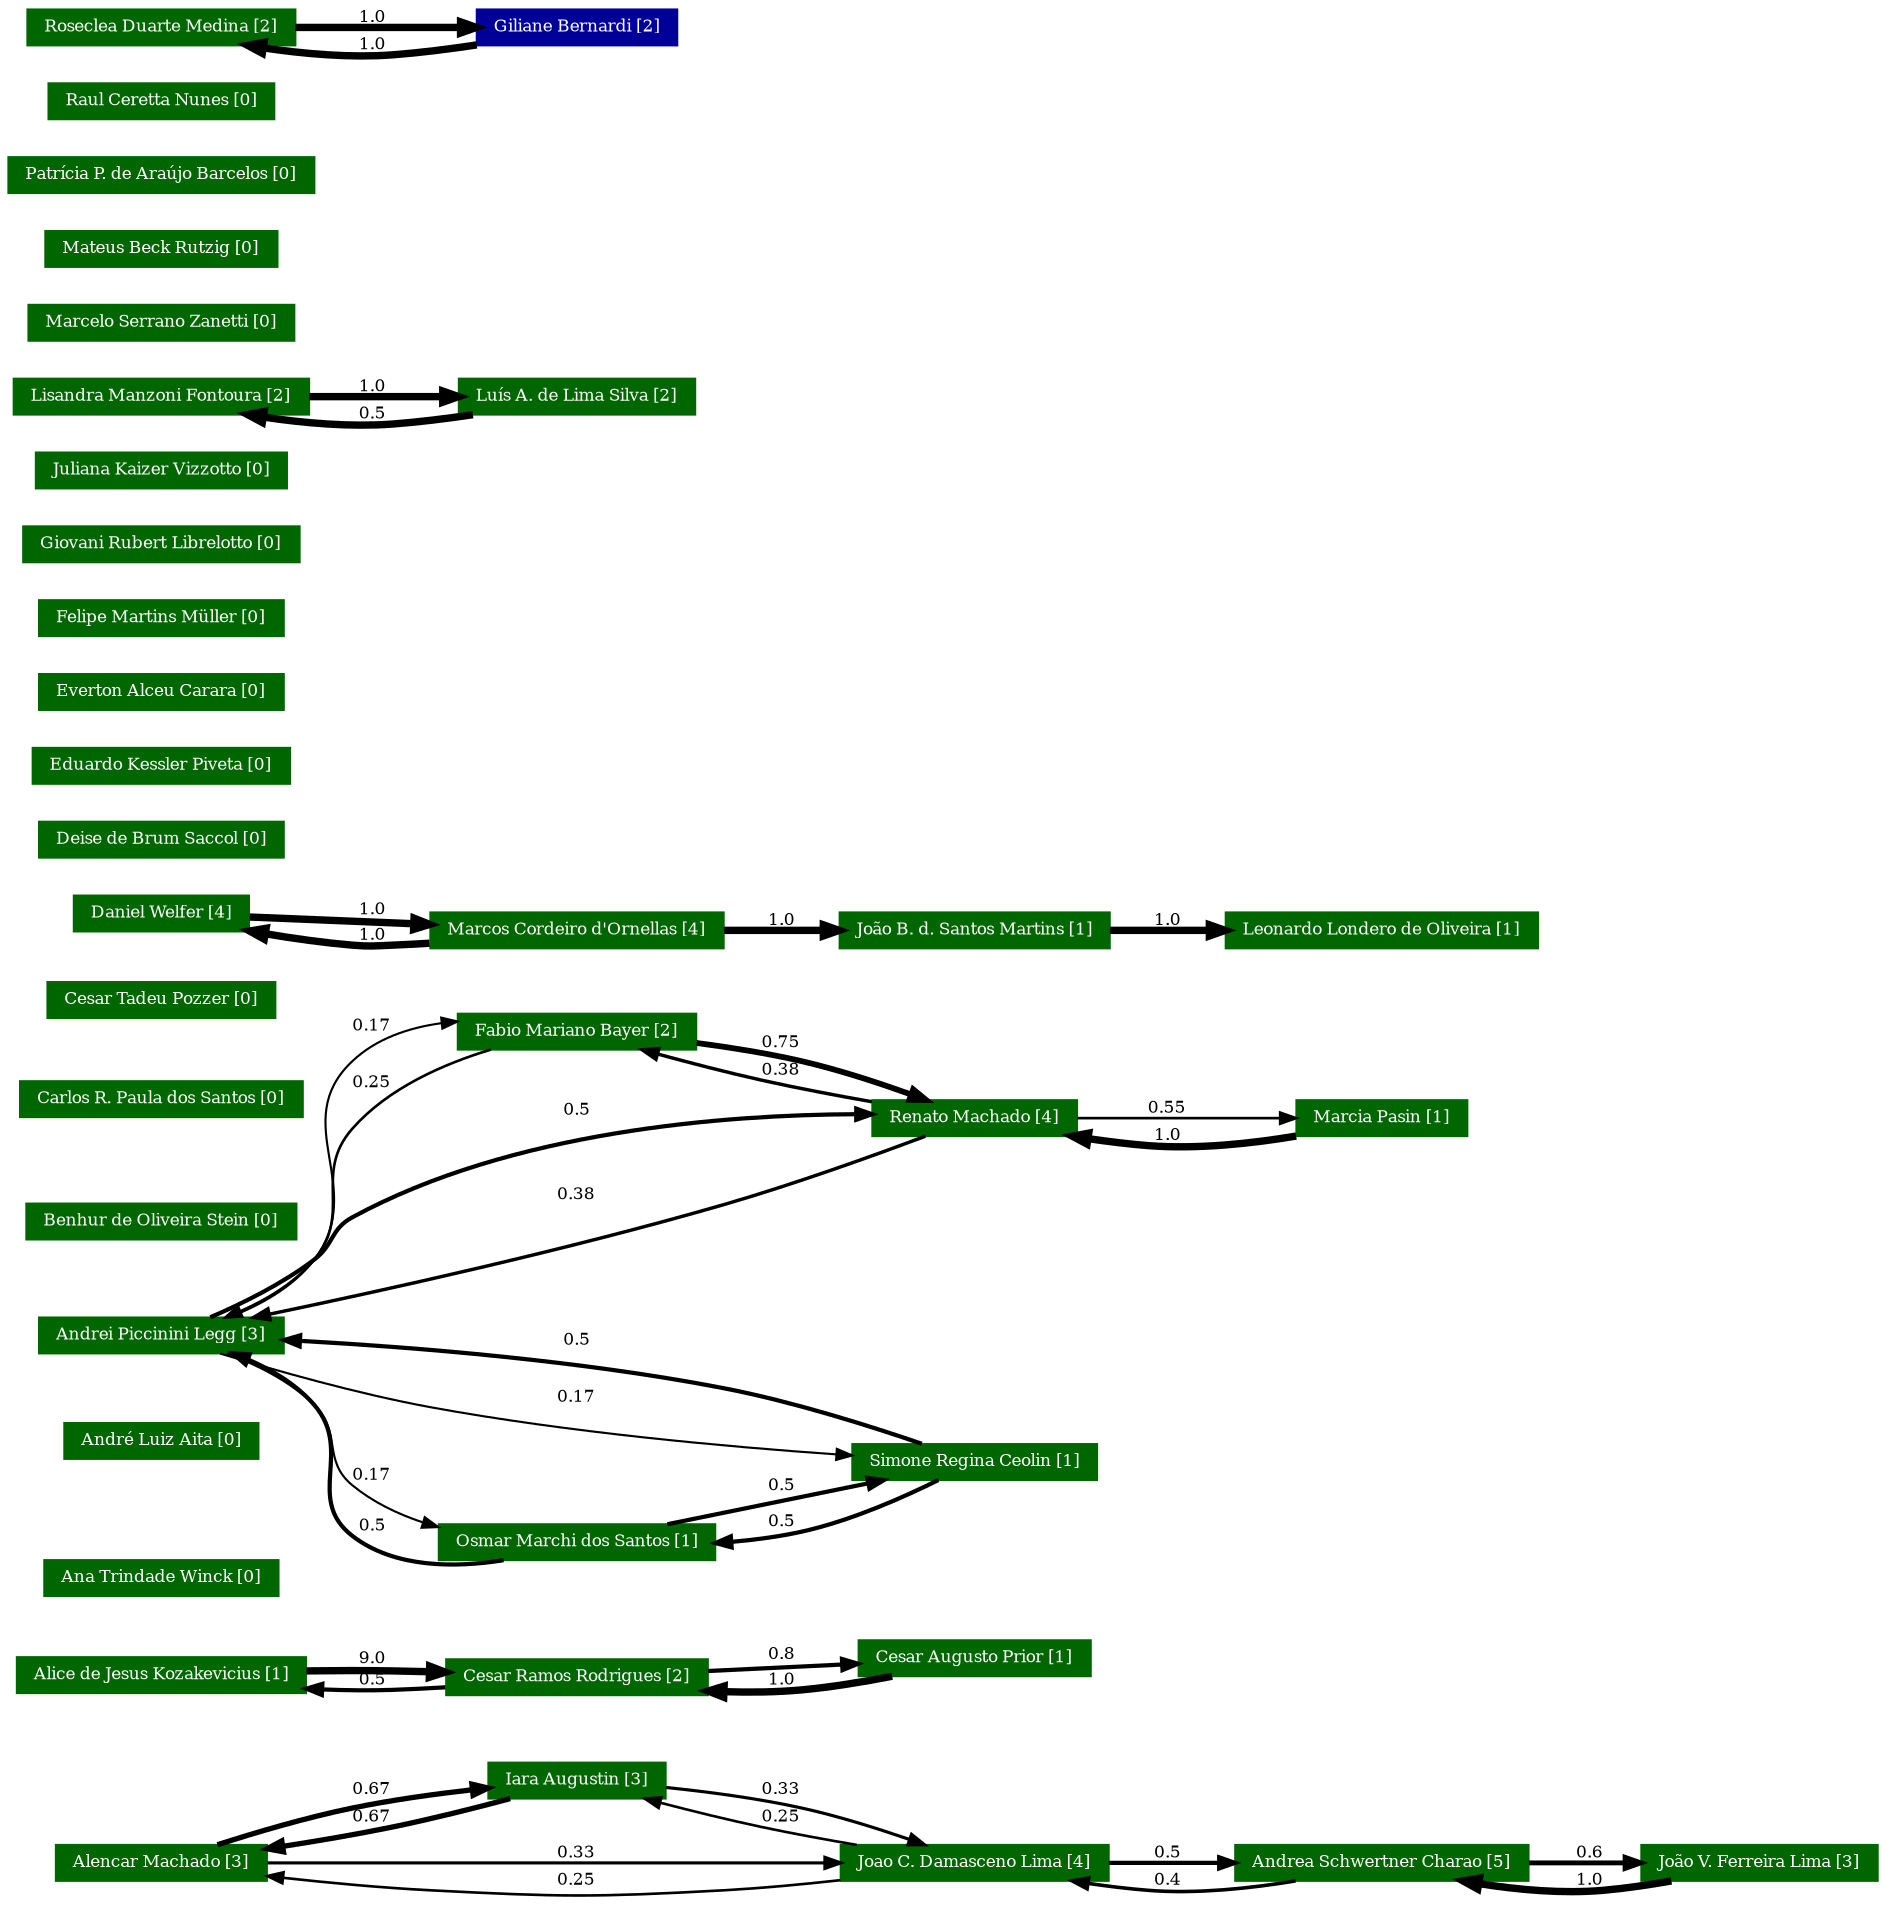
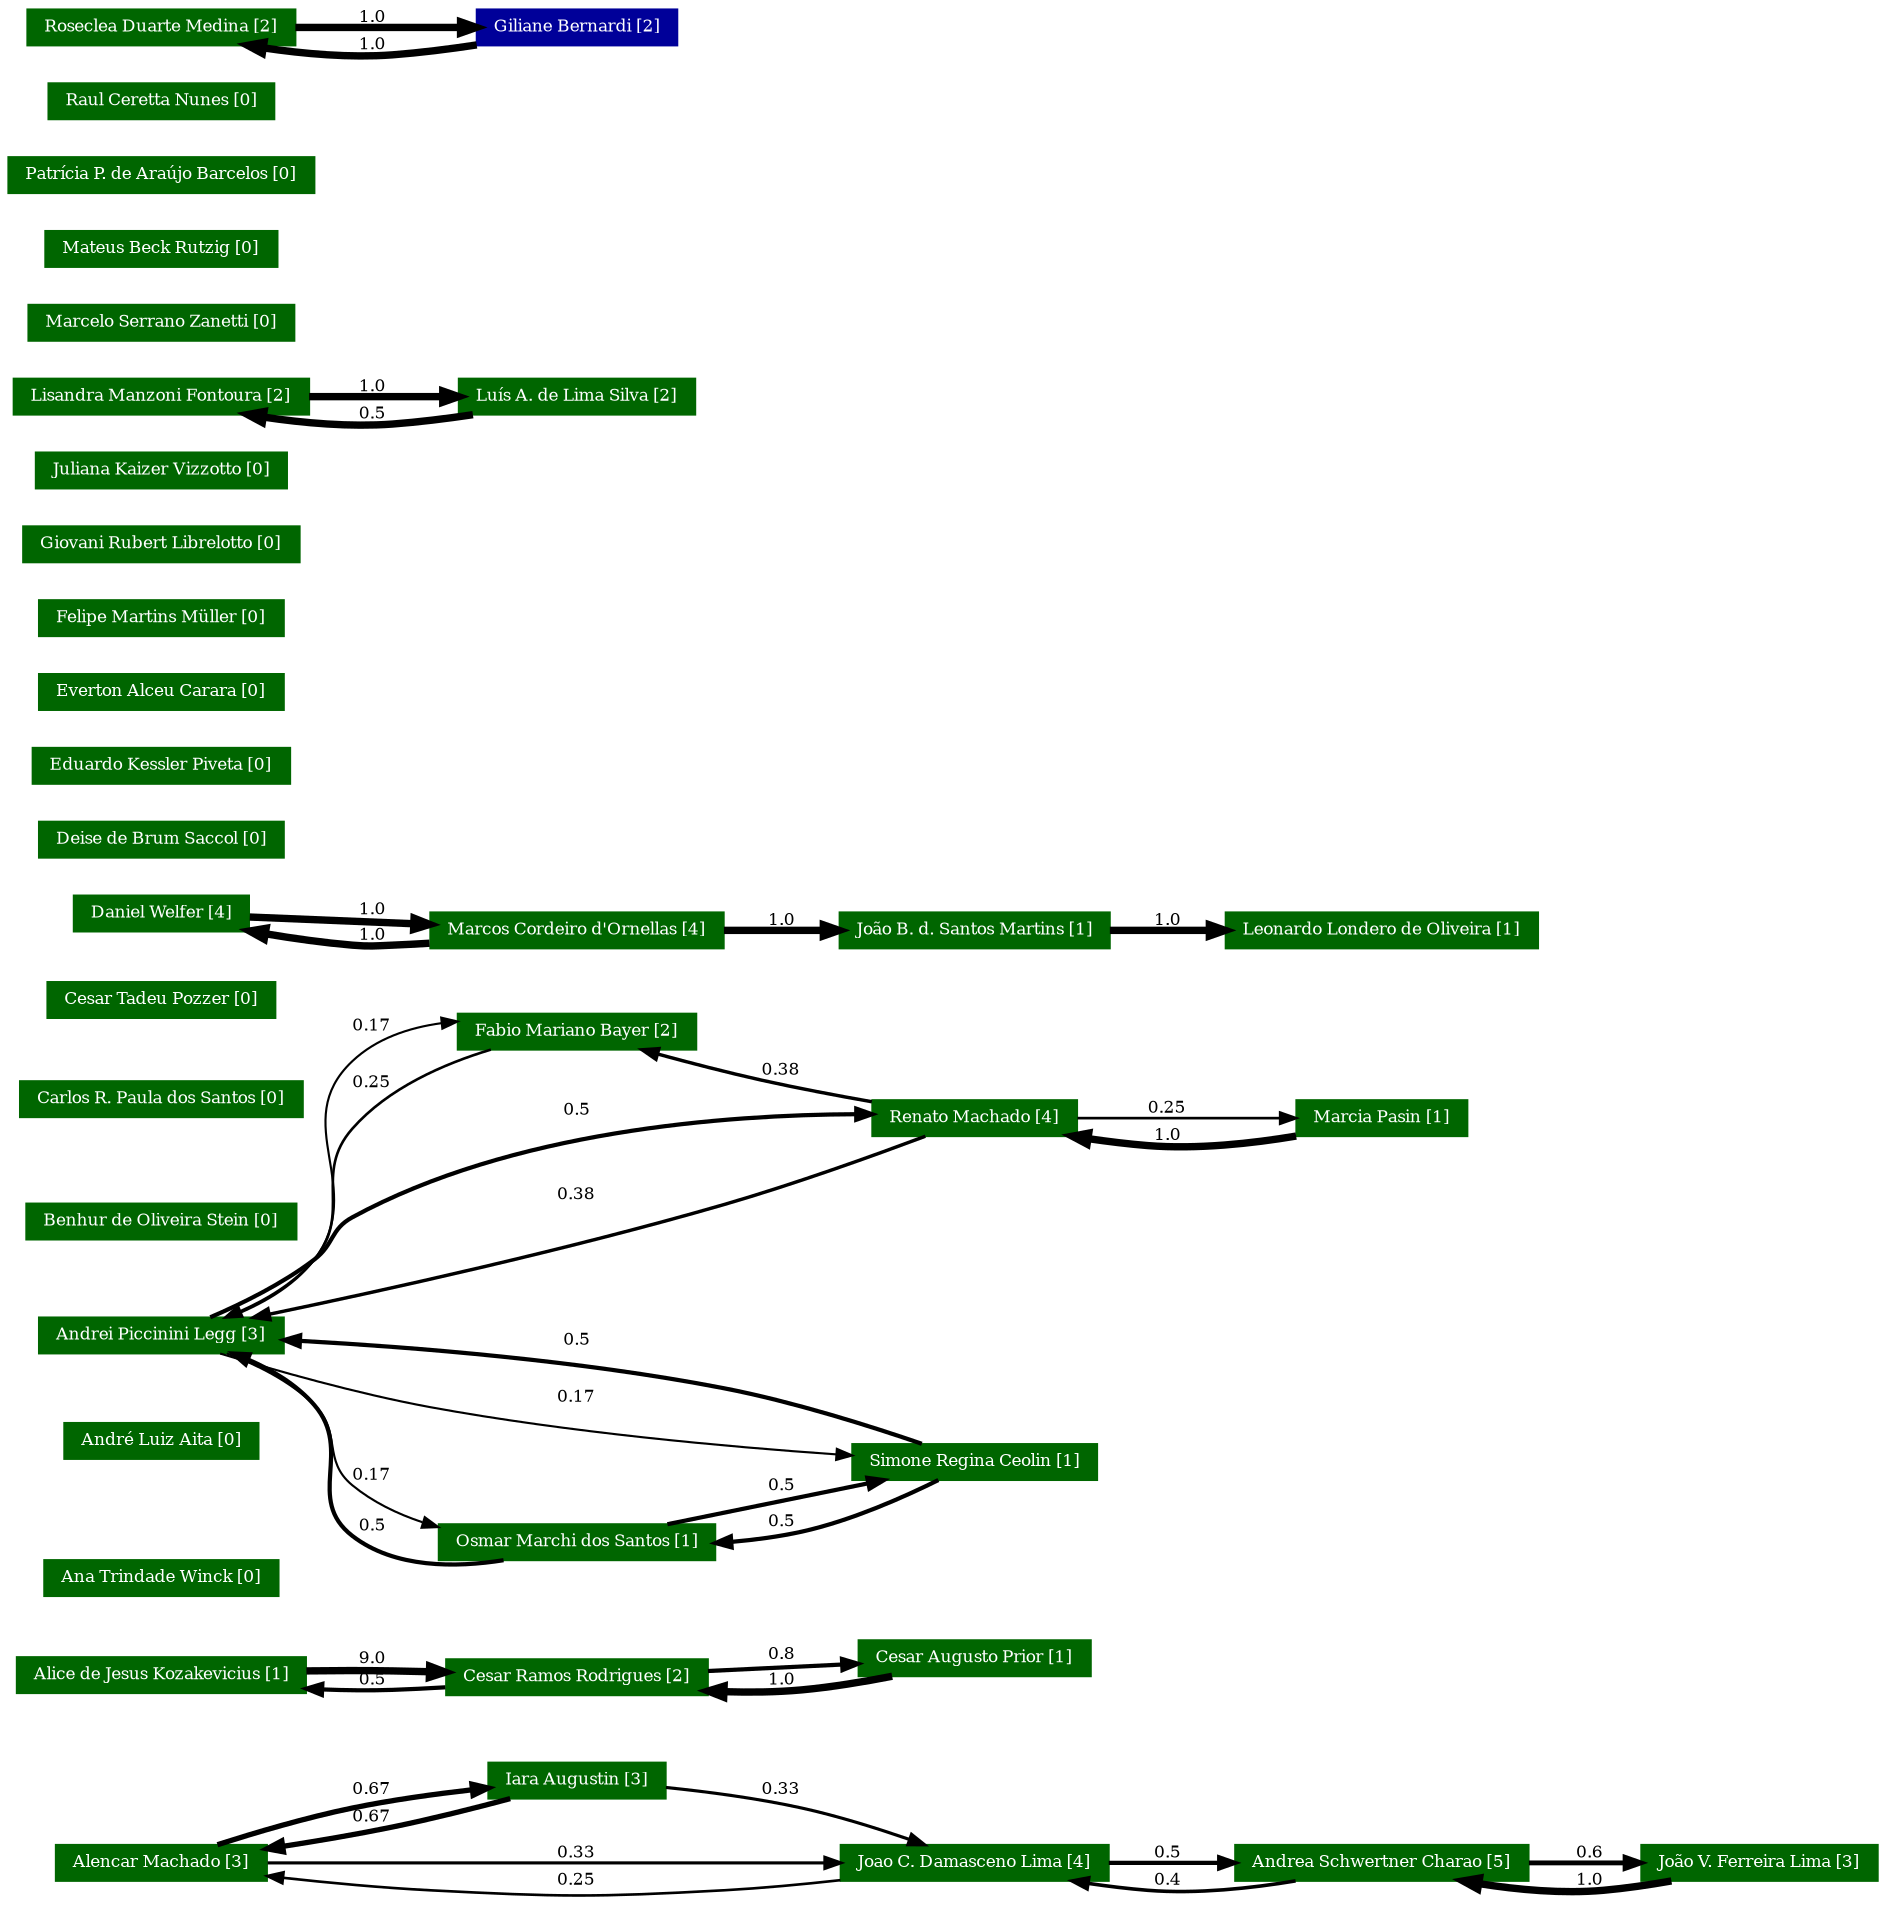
(805, 1062) -> none
(1168, 1109) -> (1168, 1109)
(758, 1826) -> none
